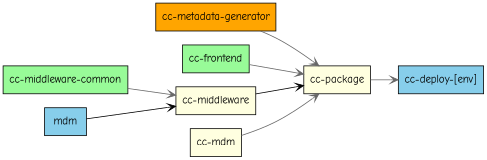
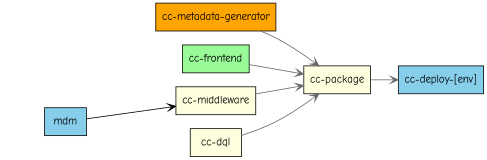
(65, 80) -> none
(276, 90) -> (276, 90)
(216, 143) -> (216, 143)
